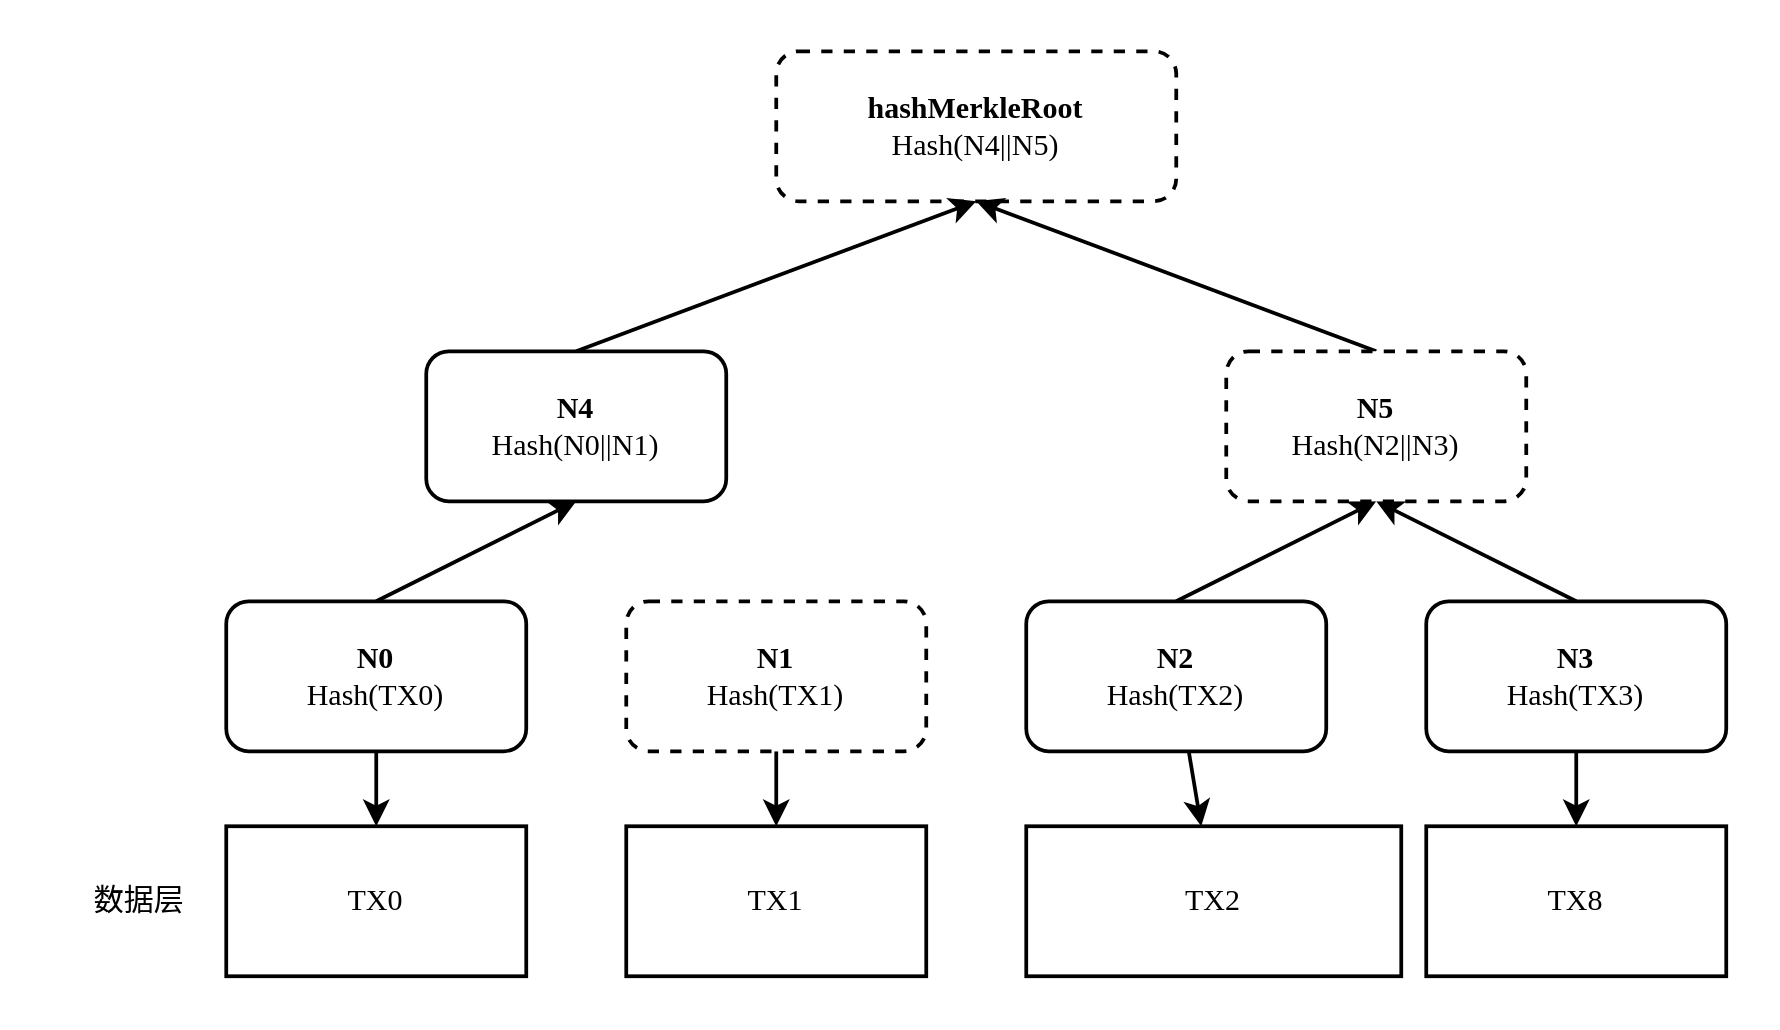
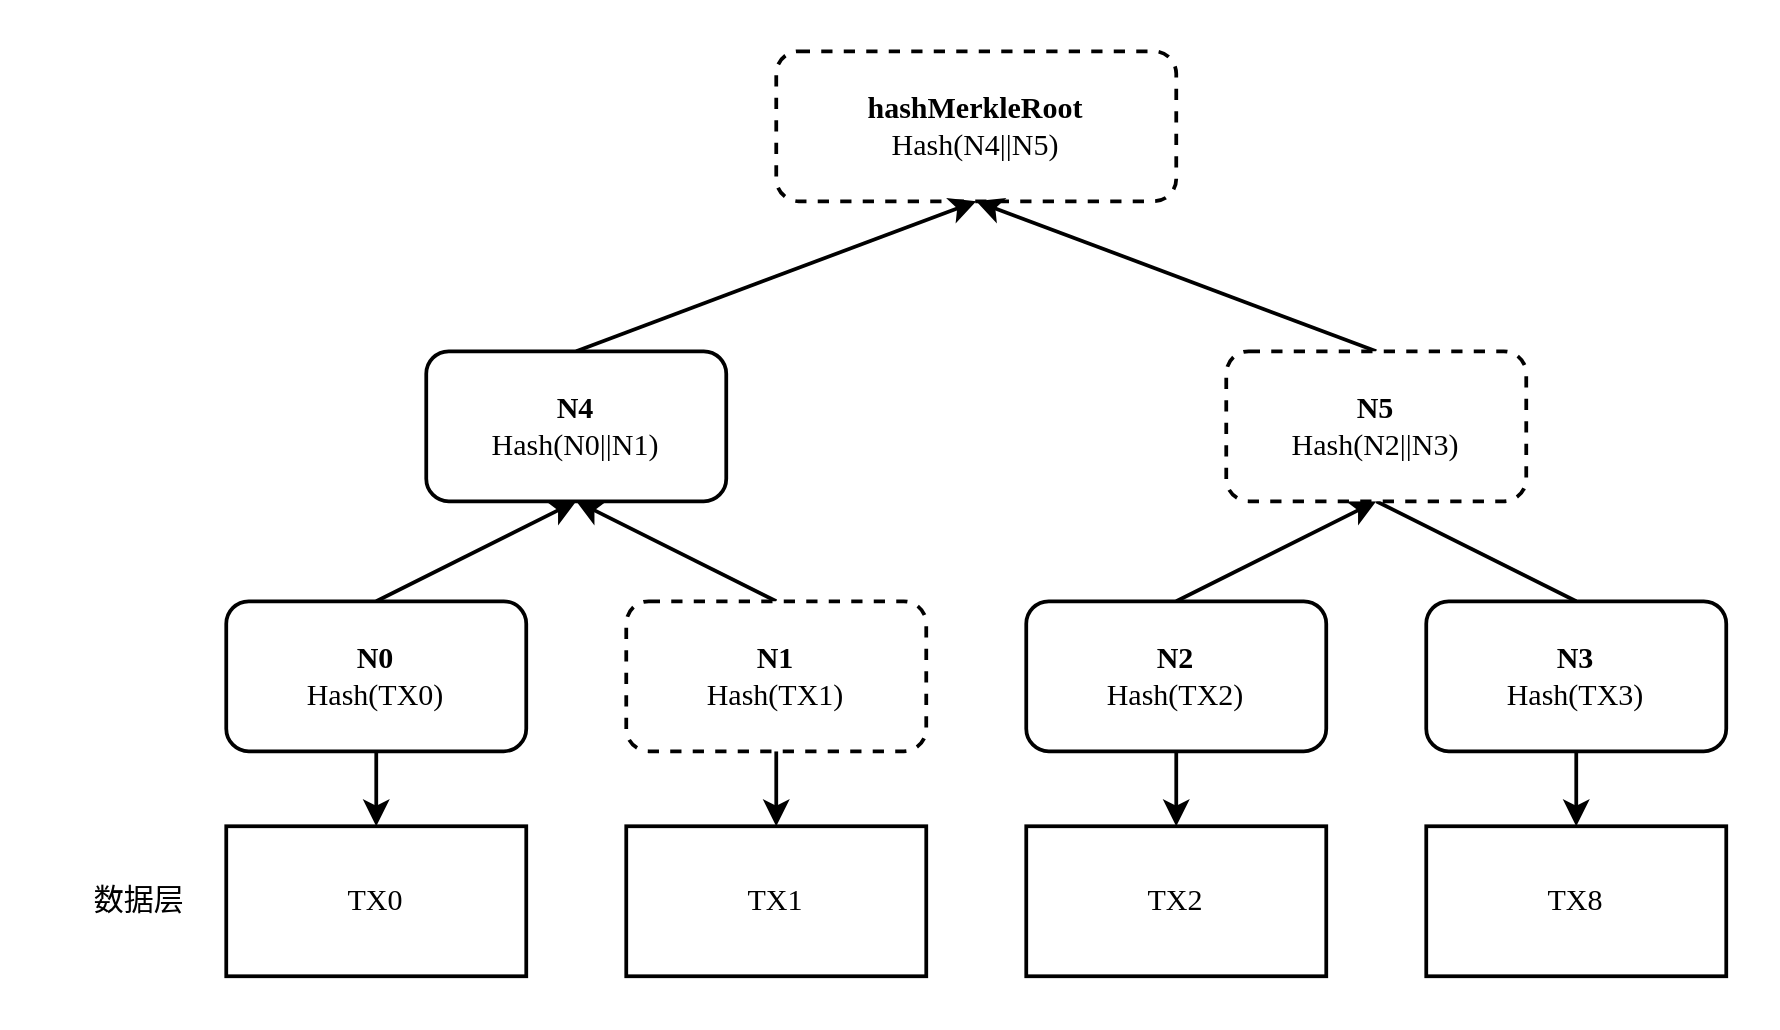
(1394, 510) -> (1386, 506)
none -> (685, 556)
(1214, 901) -> (1176, 901)
